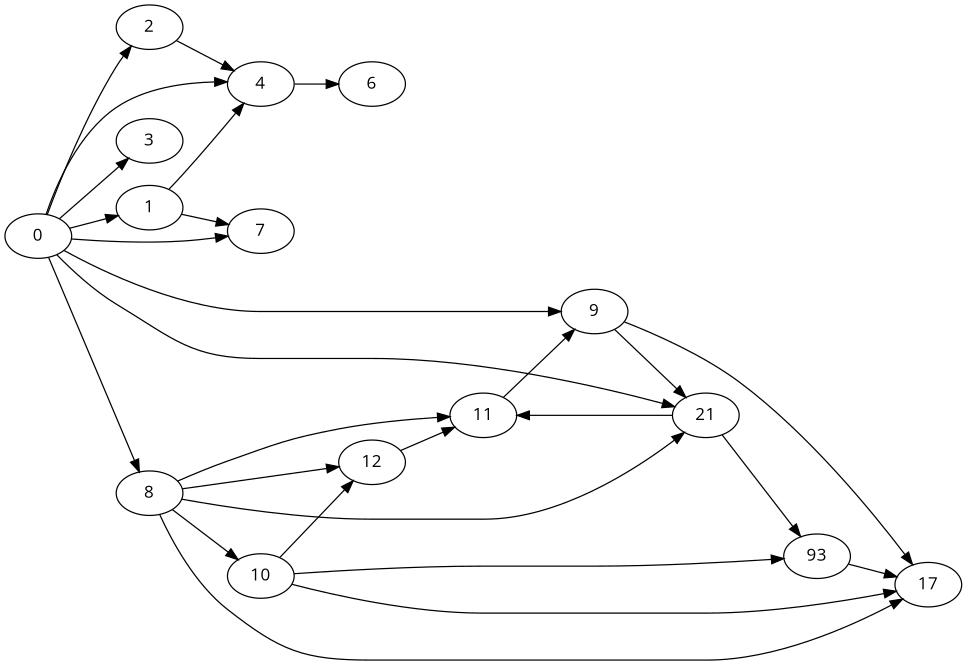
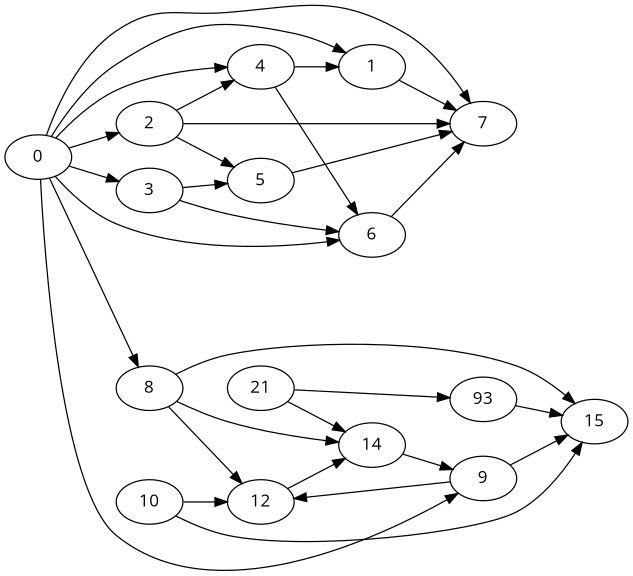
none -> (310, 124)
(203, 152) -> (310, 67)
none -> (261, 181)
none -> (423, 184)
none -> (252, 219)
(346, 358) -> (182, 241)
(646, 359) -> (378, 490)
(483, 415) -> (372, 445)
(437, 519) -> none
(200, 531) -> none
(533, 566) -> none
(928, 585) -> (595, 422)
